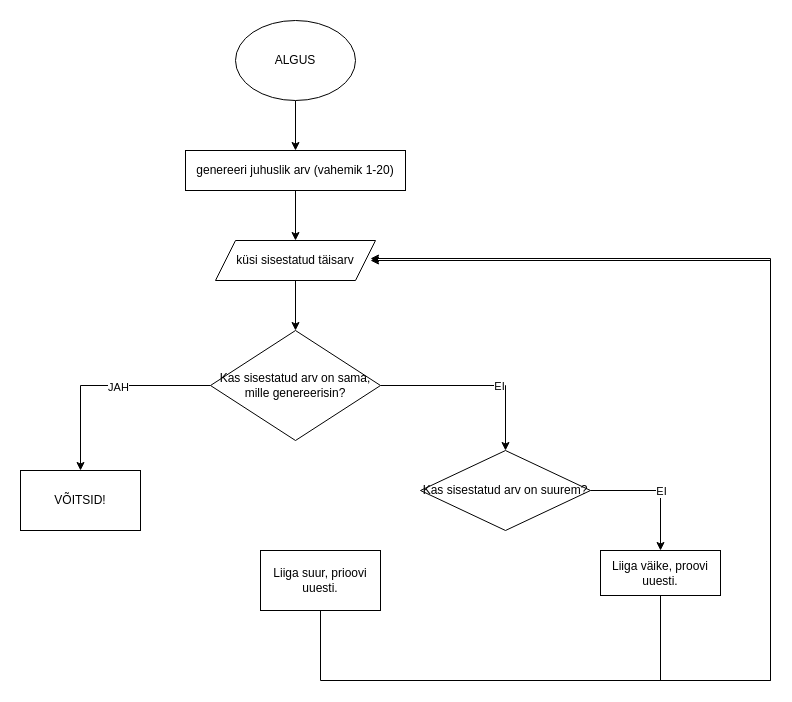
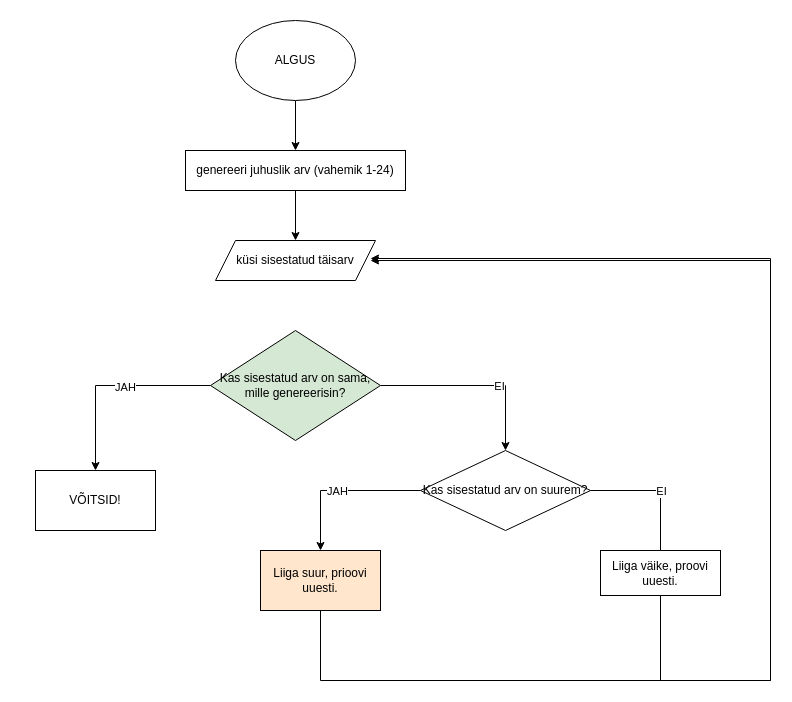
(296, 171) -> (296, 171)
(296, 302) -> none
(296, 386) -> (296, 386)
none -> (345, 491)
(81, 501) -> (96, 501)
(661, 542) -> (661, 545)
(321, 581) -> (321, 581)
